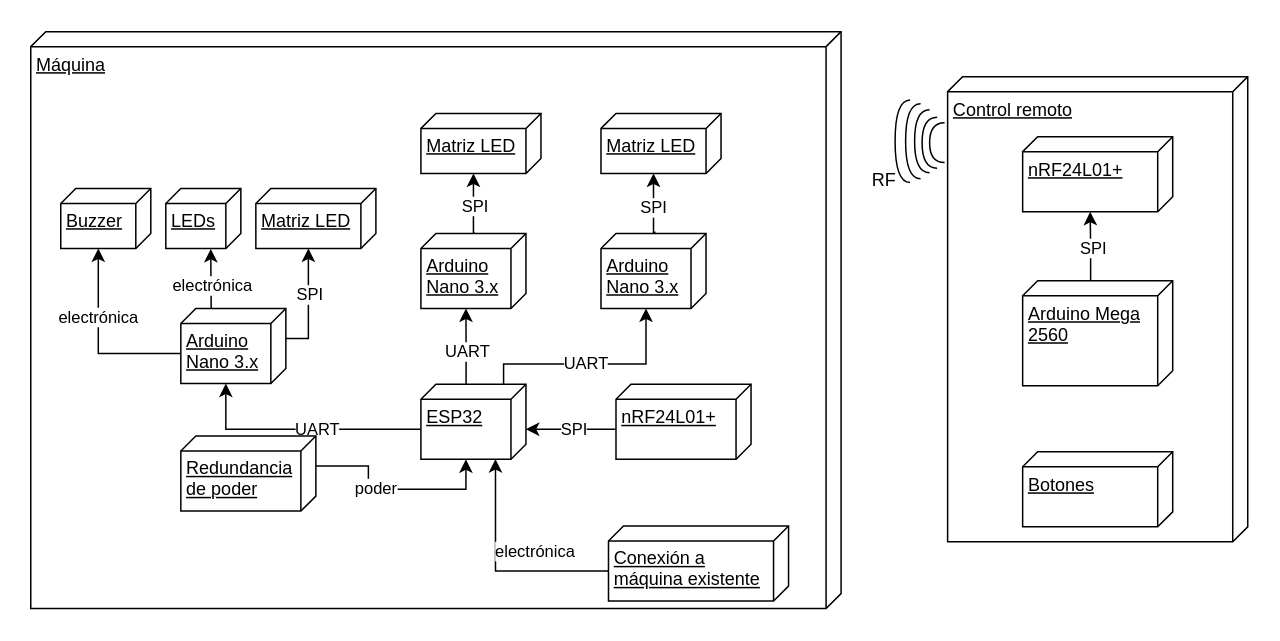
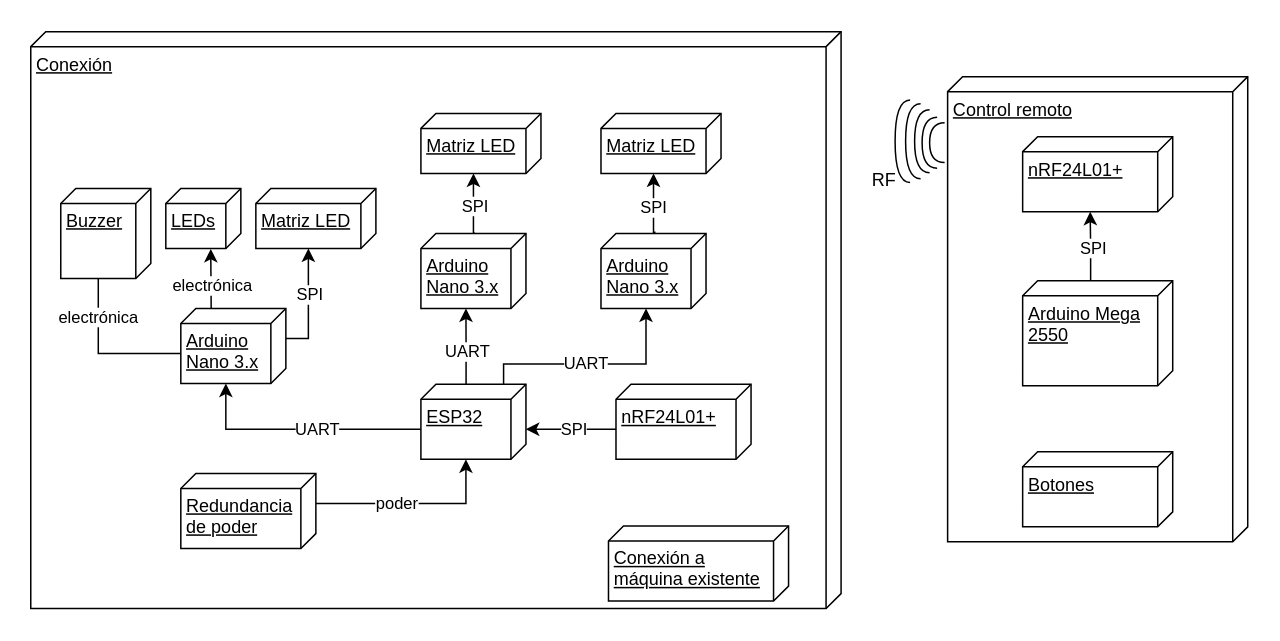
(70, 66) -> (75, 66)
(106, 218) -> (106, 233)
(1091, 325) -> (1091, 325)
(248, 473) -> (248, 511)
(500, 571) -> none
